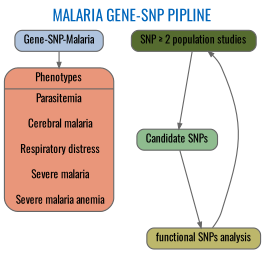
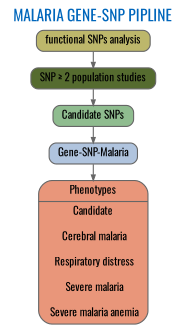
(59, 99) -> (93, 211)
(190, 186) -> (93, 132)
